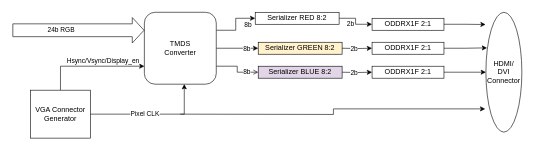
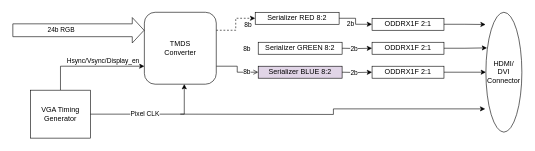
(236, 26) -> (236, 26)
(252, 48) -> none
(300, 48) -> (300, 48)
(60, 114) -> (60, 114)
